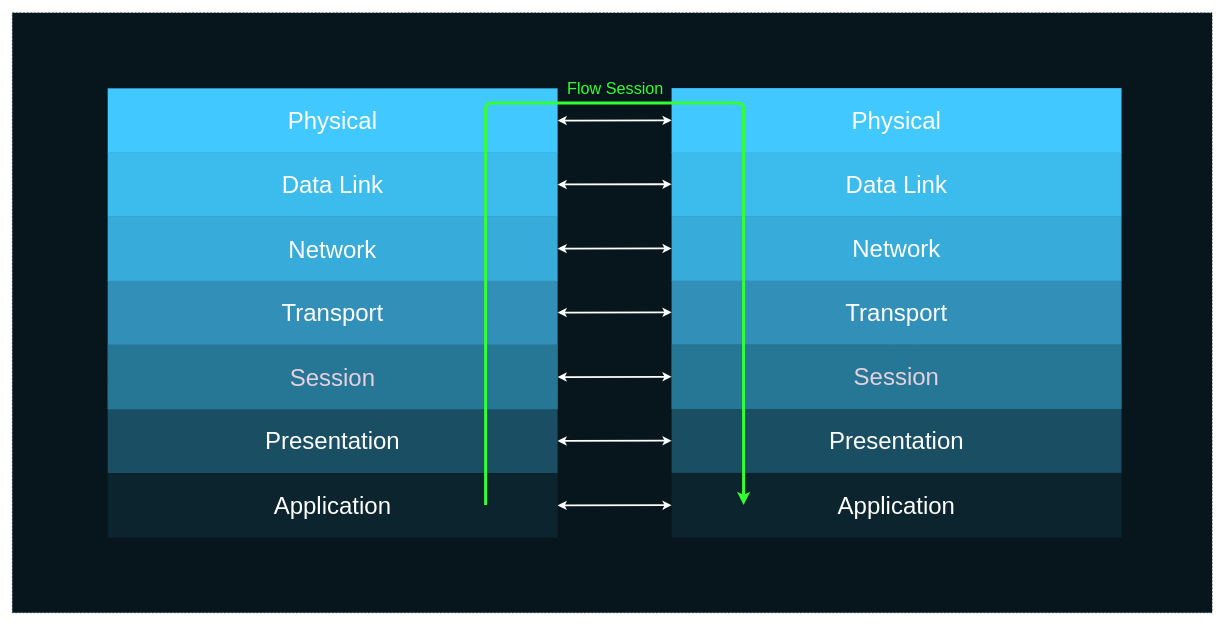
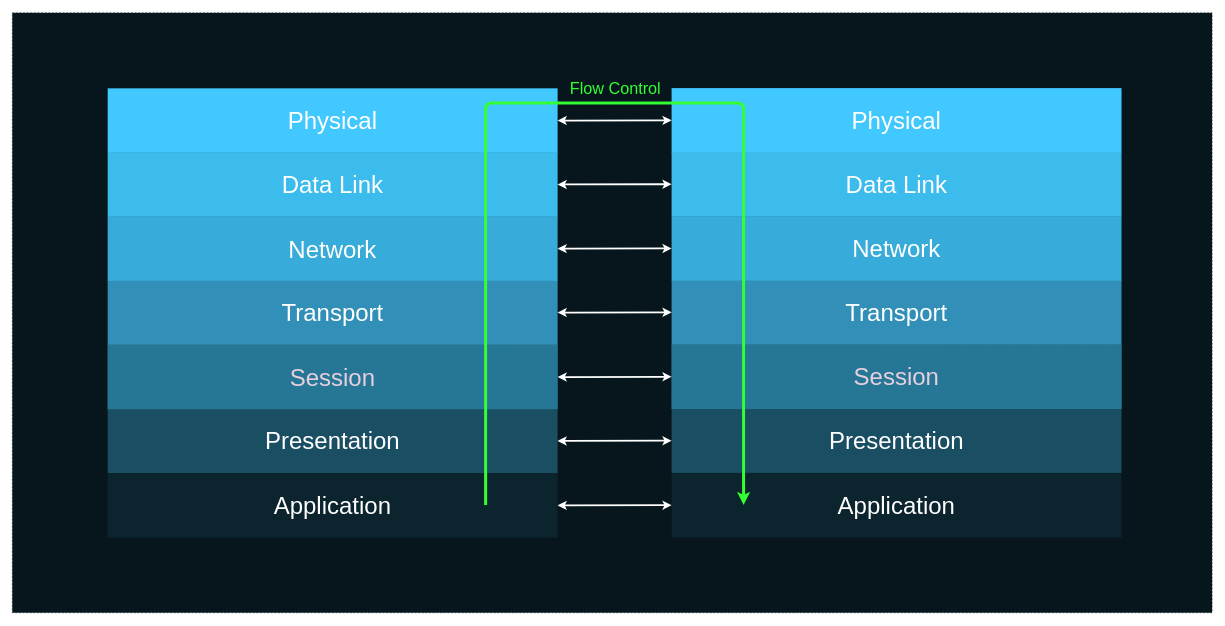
(616, 89) -> (616, 89)
